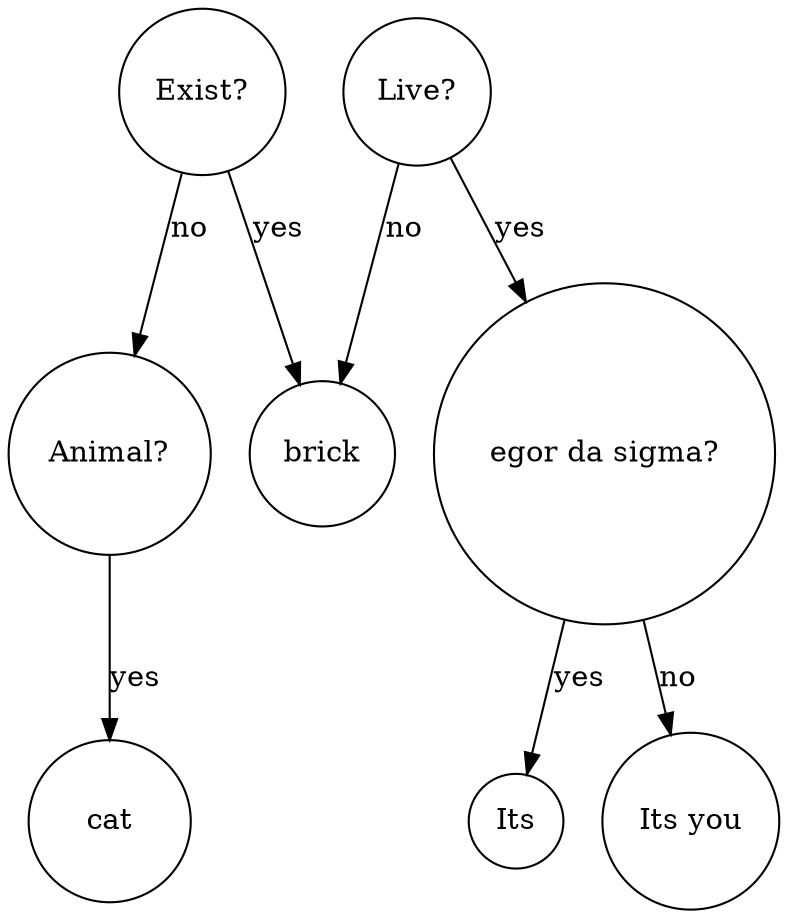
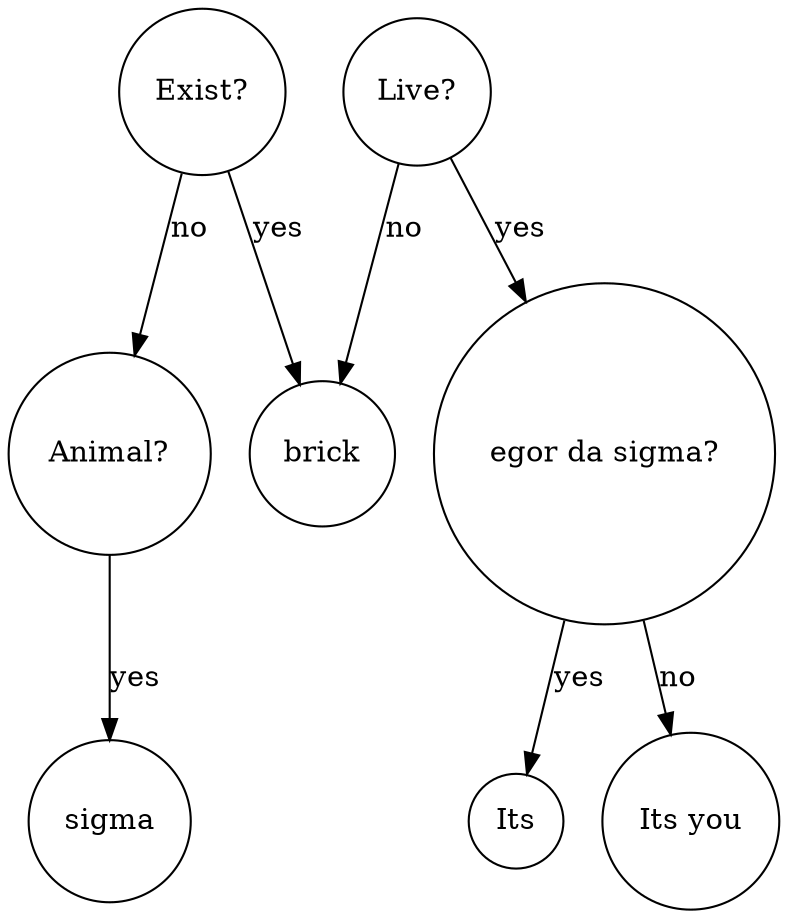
(110, 821) -> (110, 821)
